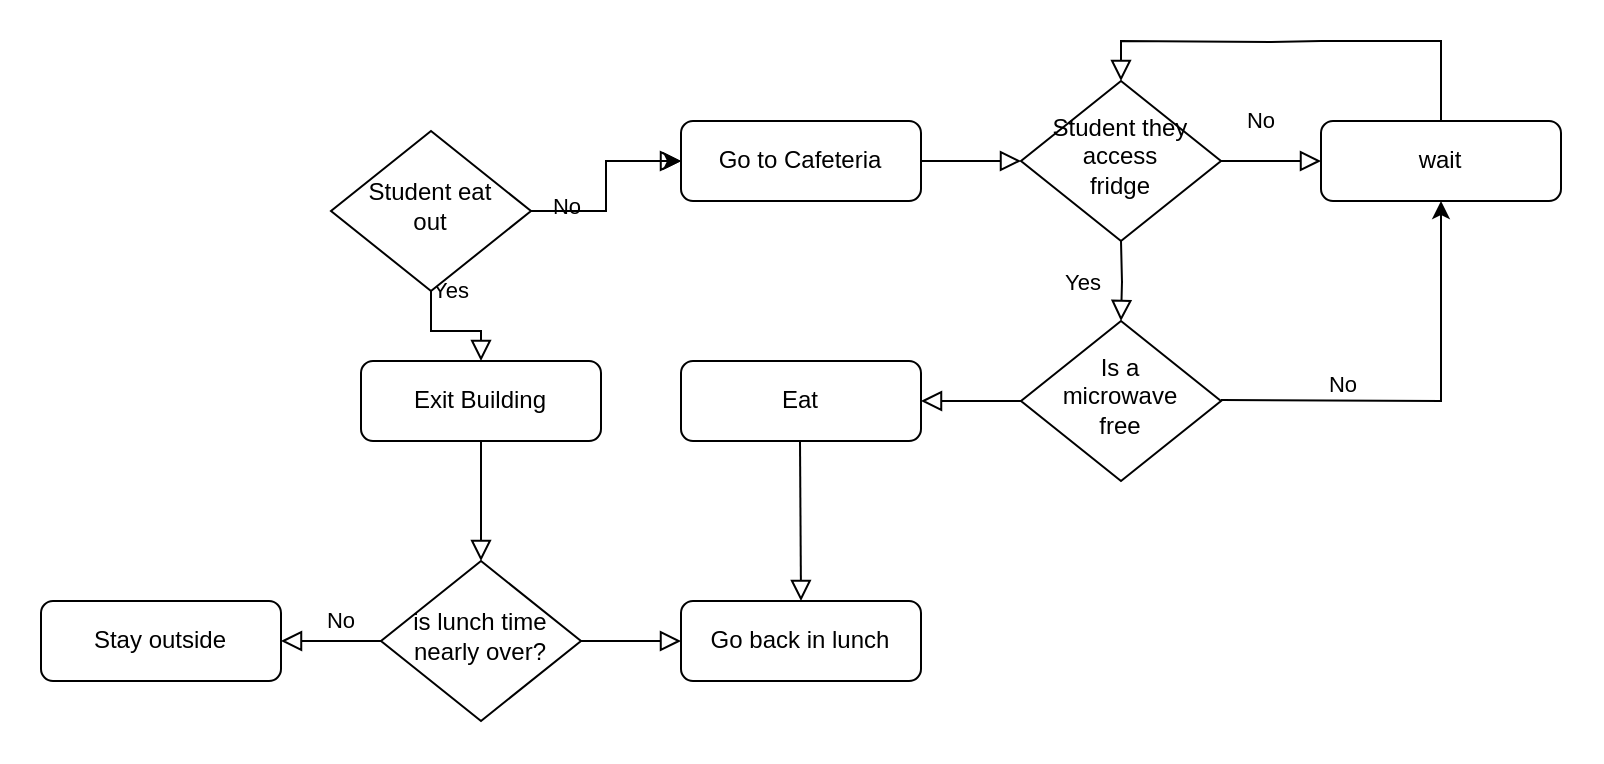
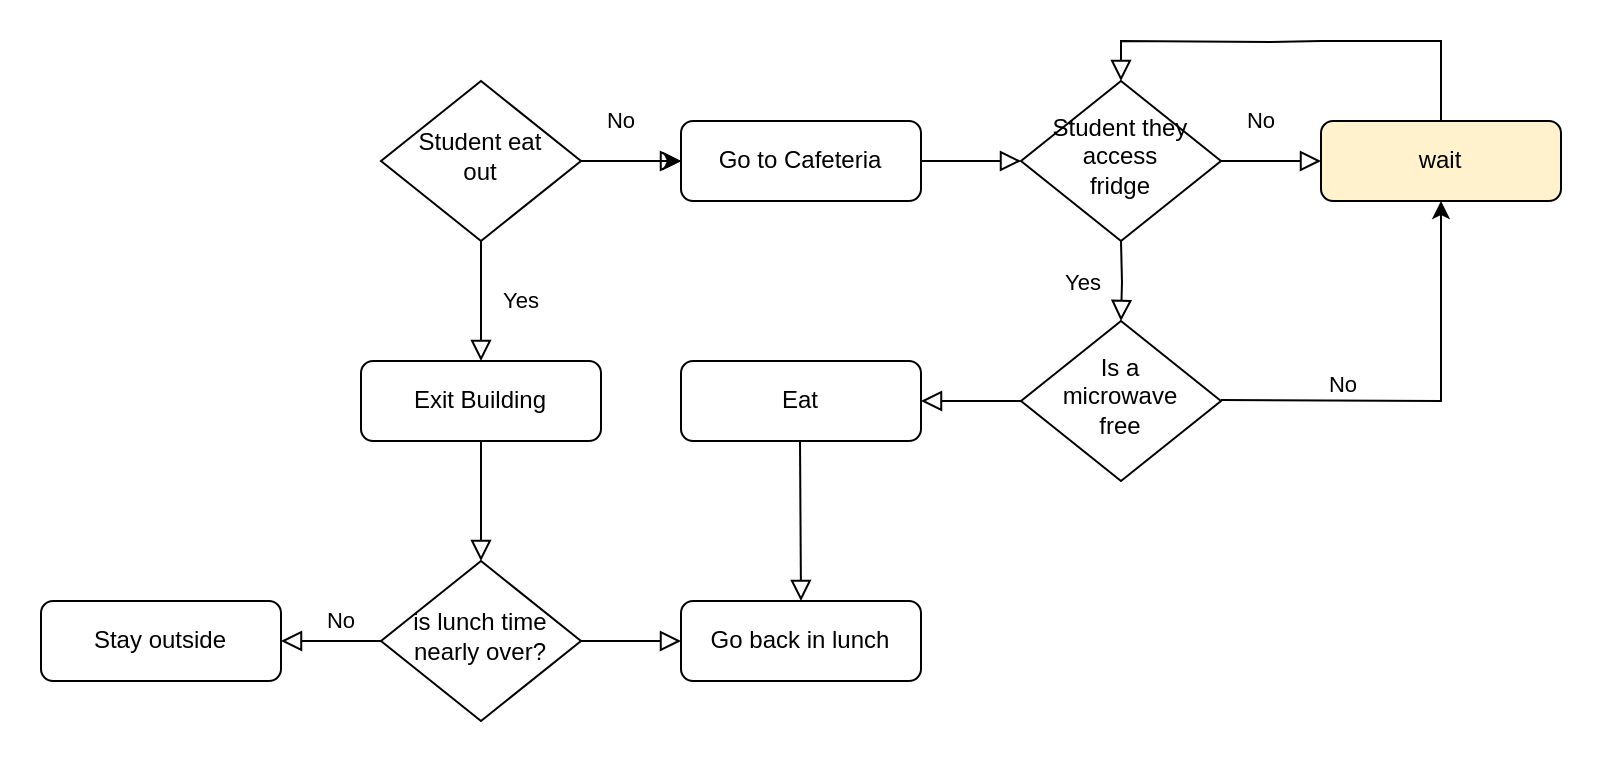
(1441, 161) -> (1441, 161)
(431, 211) -> (481, 161)
